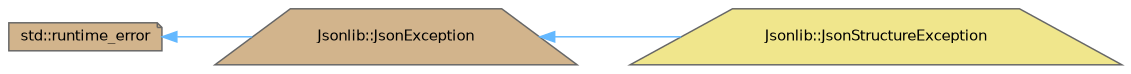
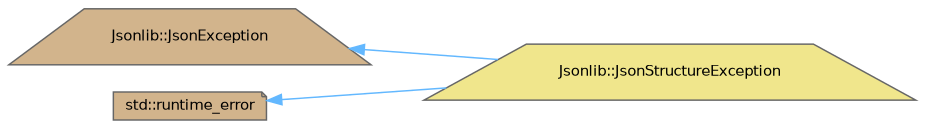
(215, 37) -> (364, 94)
